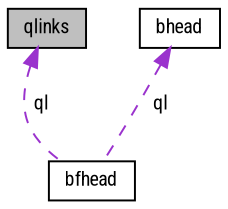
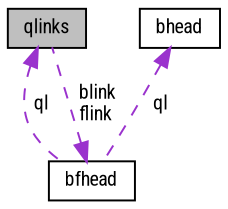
none -> (67, 95)
